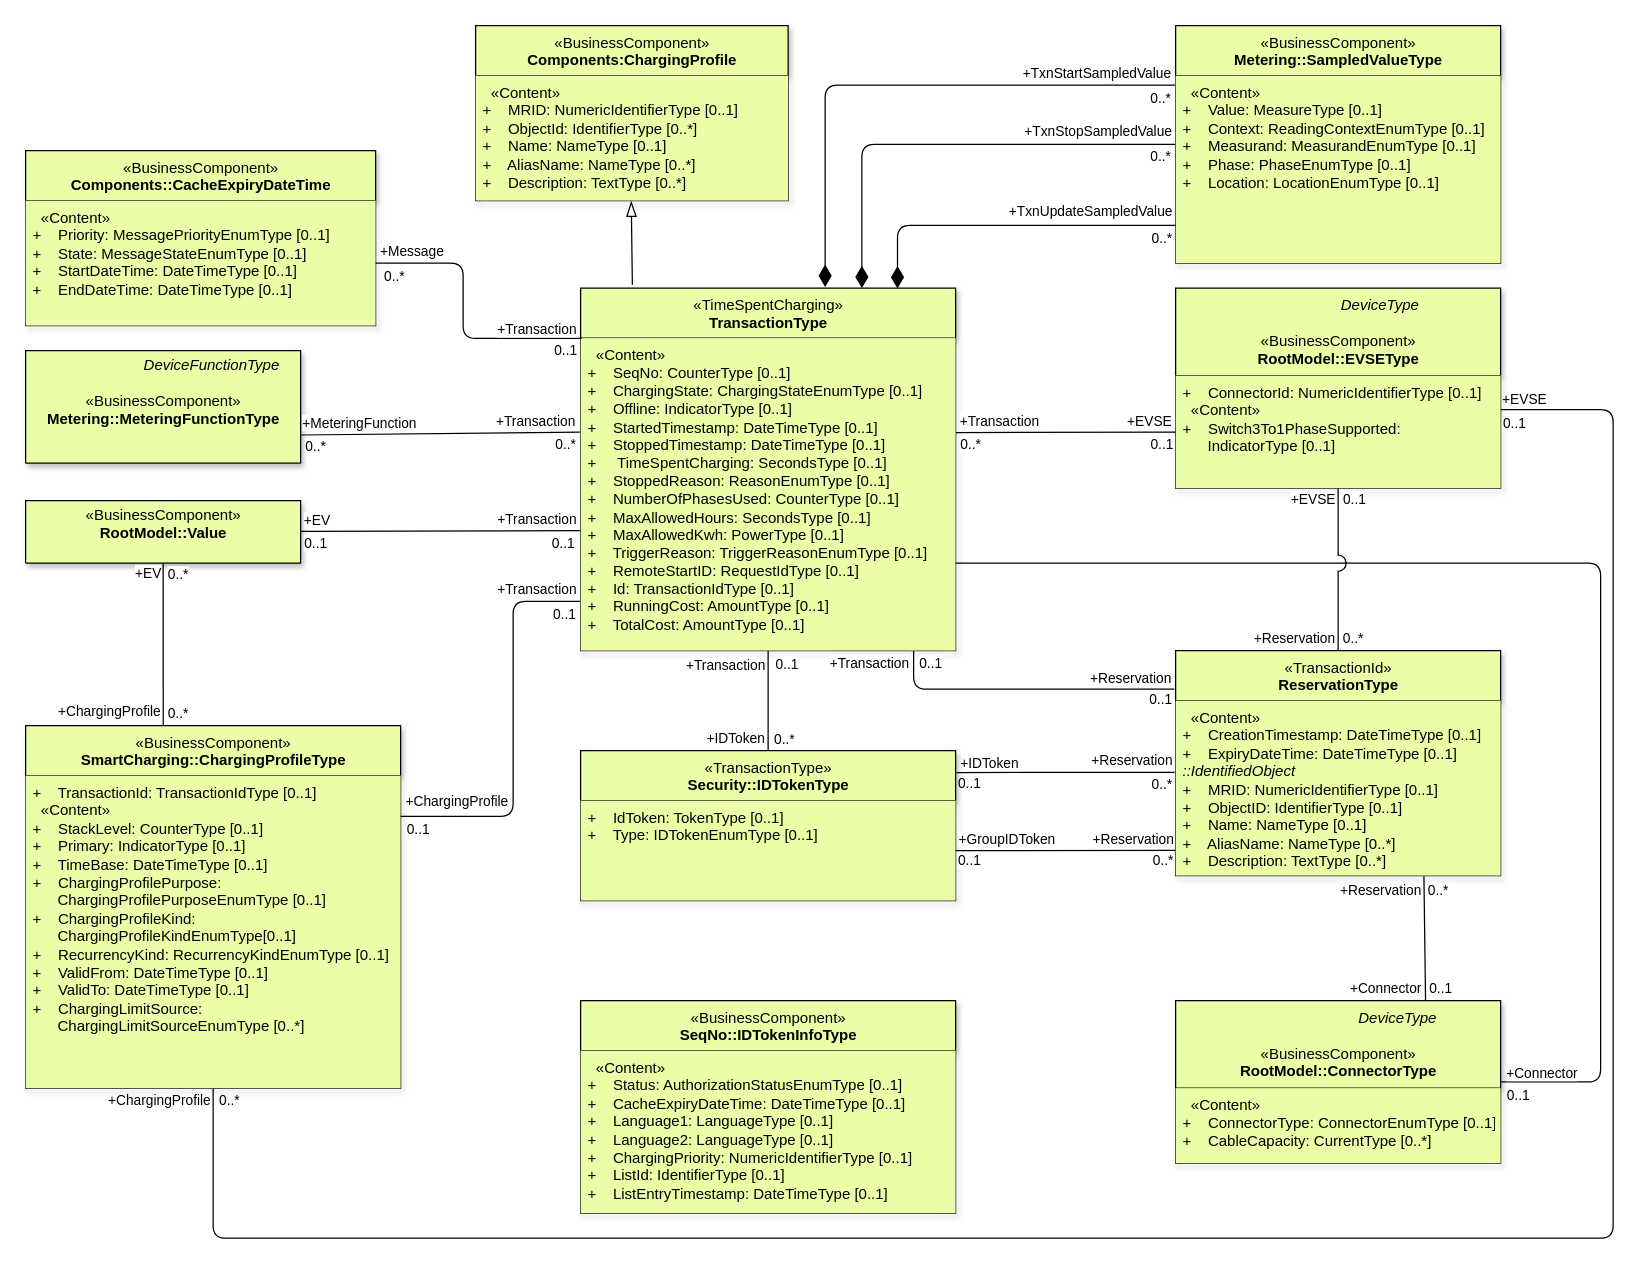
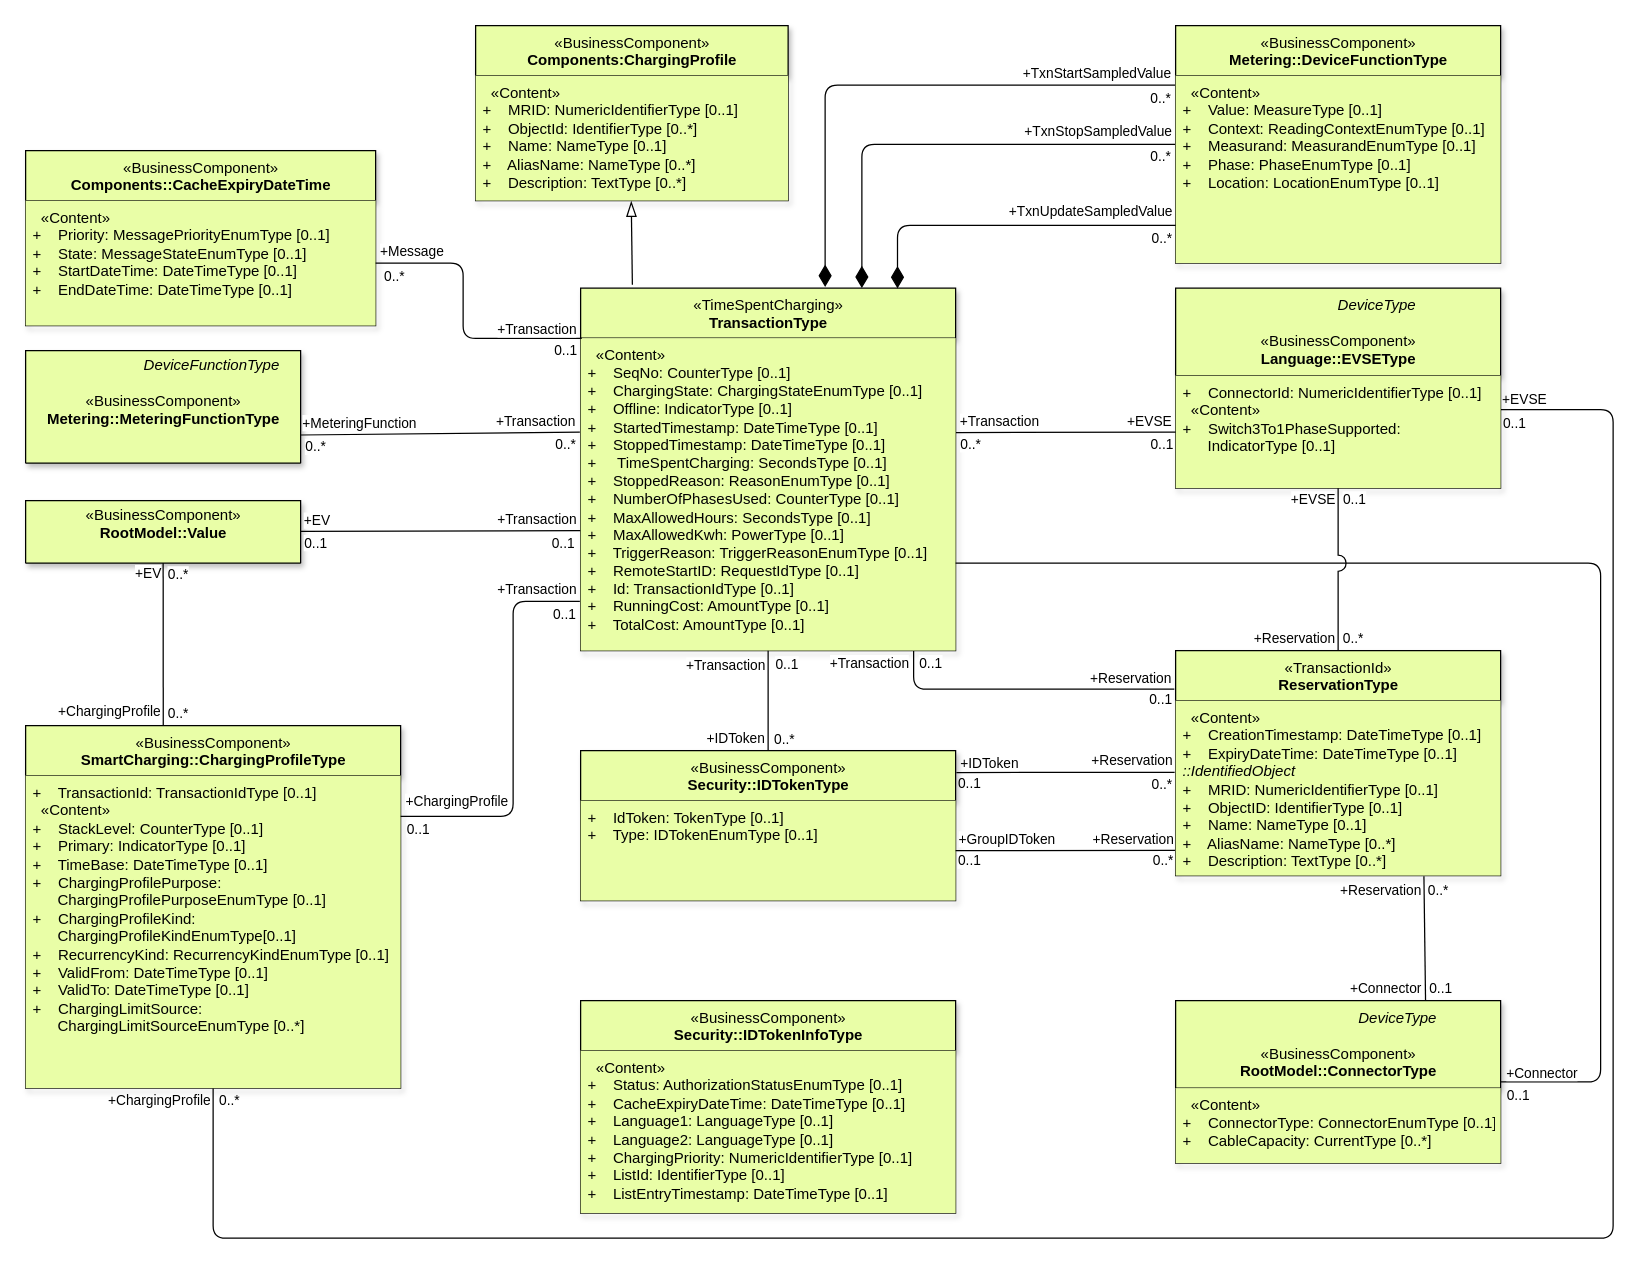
(1339, 52) -> (1339, 52)
(1339, 324) -> (1339, 324)
(769, 777) -> (769, 777)
(769, 1027) -> (769, 1027)
